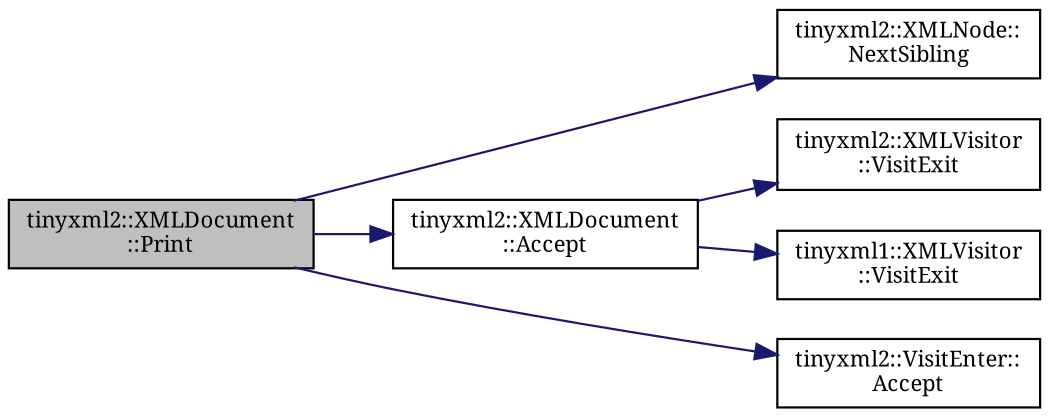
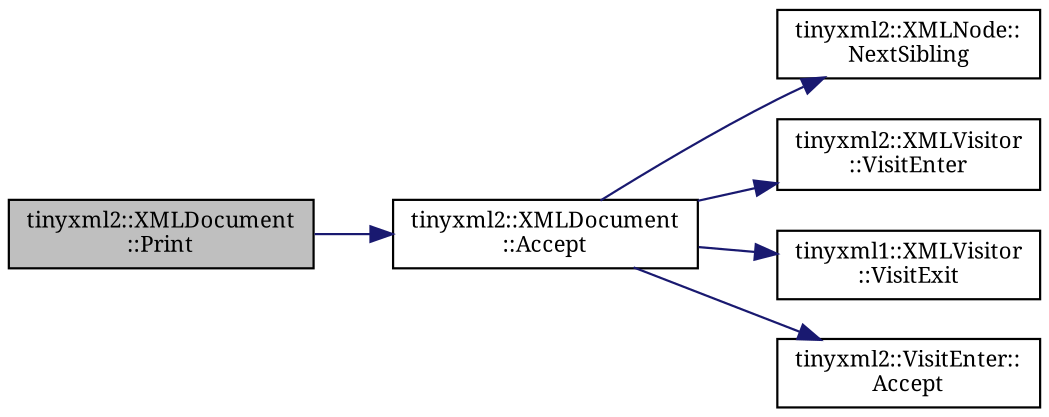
(524, 142) -> (700, 141)
(909, 155) -> (909, 155)
(524, 314) -> (717, 300)
